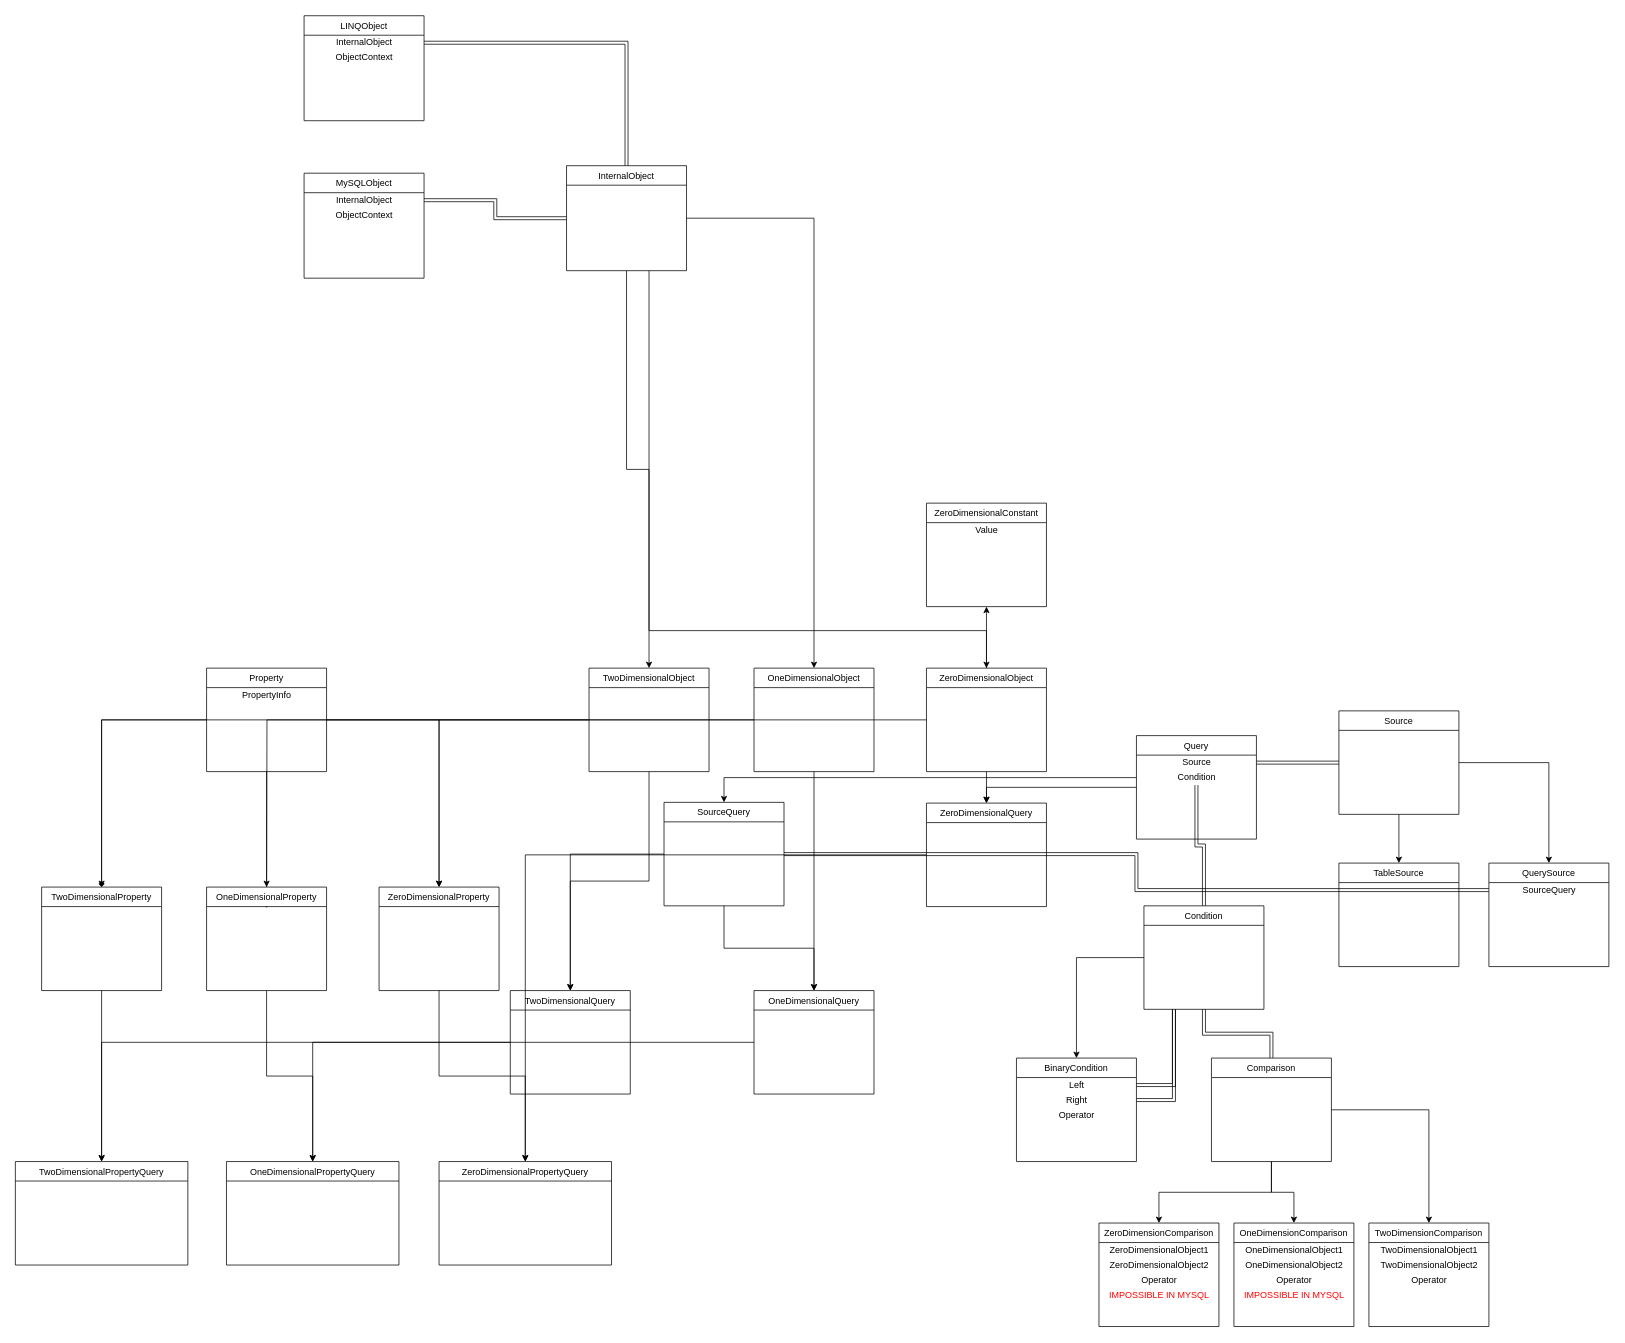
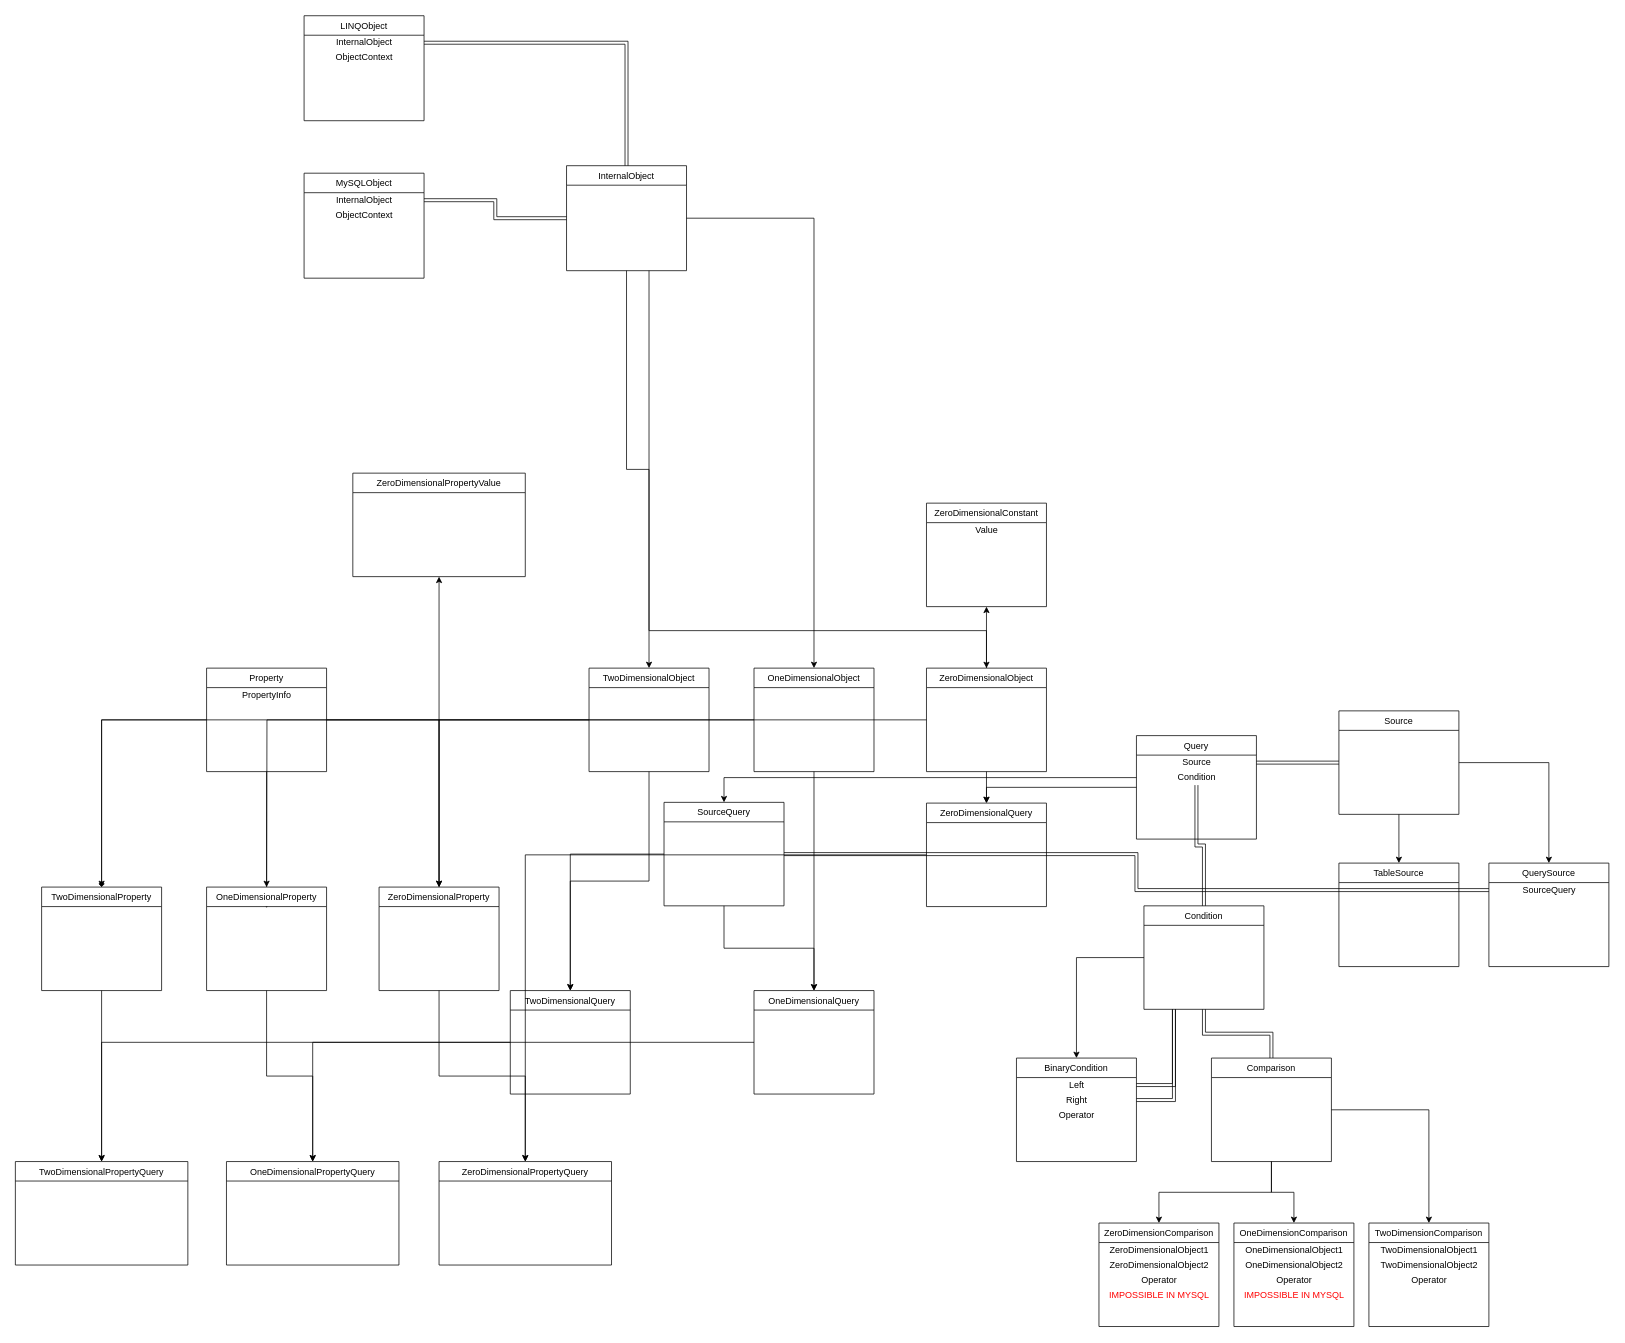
none -> (439, 525)
none -> (439, 583)
